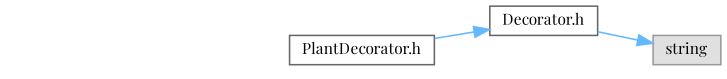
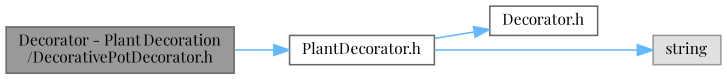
(618, 36) -> (536, 50)
none -> (120, 50)
